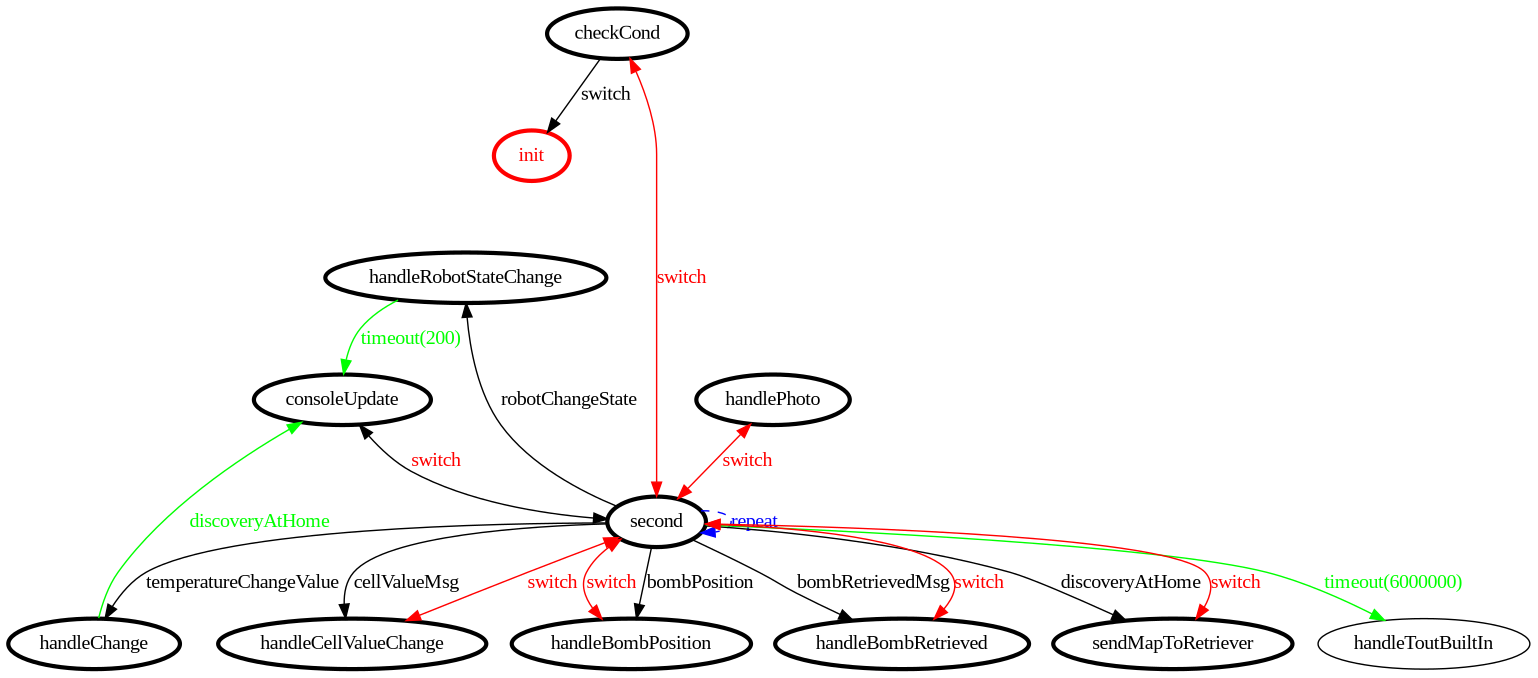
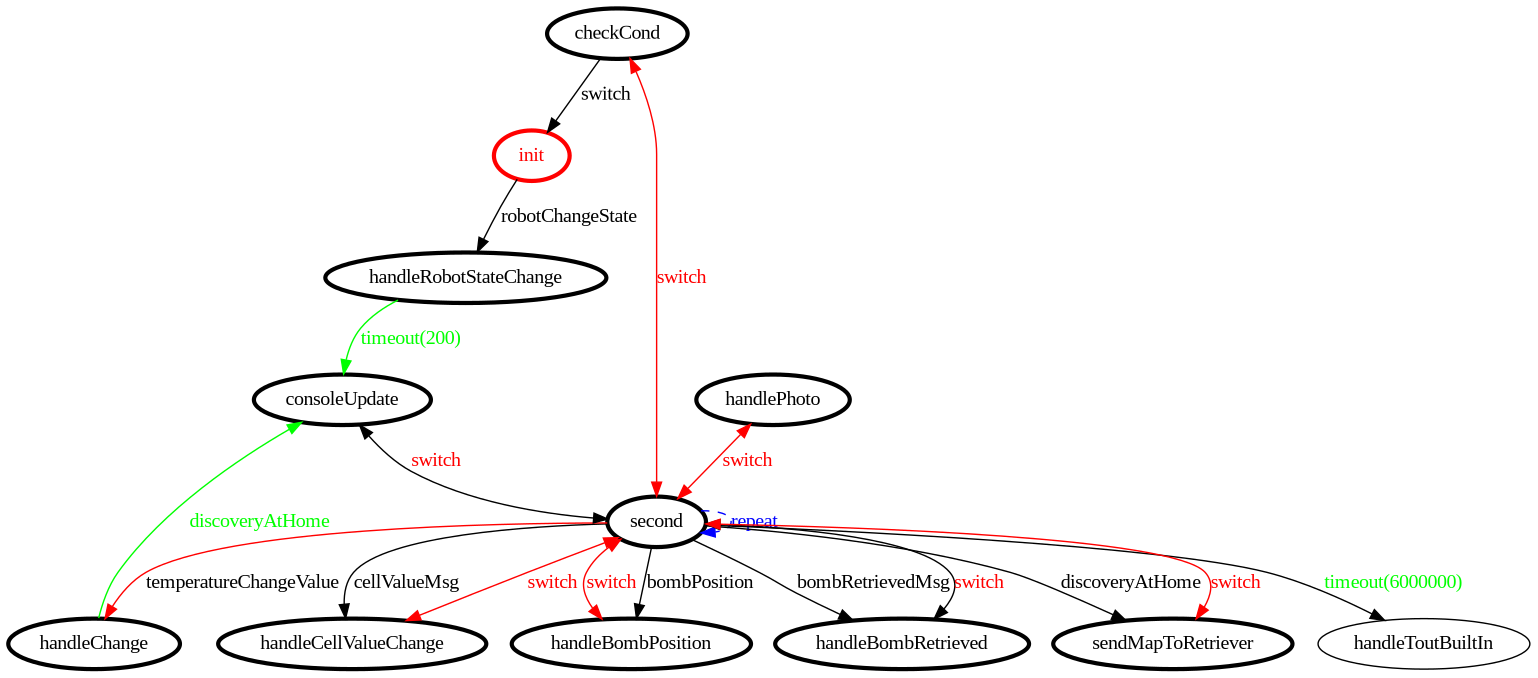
(510, 436) -> (500, 209)
(350, 532) -> (350, 532)
(859, 538) -> (859, 538)
(1212, 562) -> (1212, 562)
